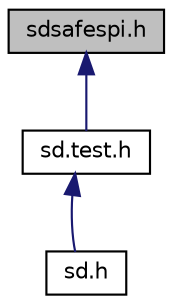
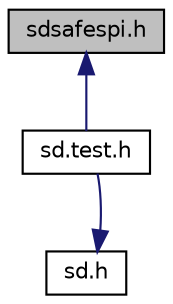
(72, 224) -> (101, 202)
